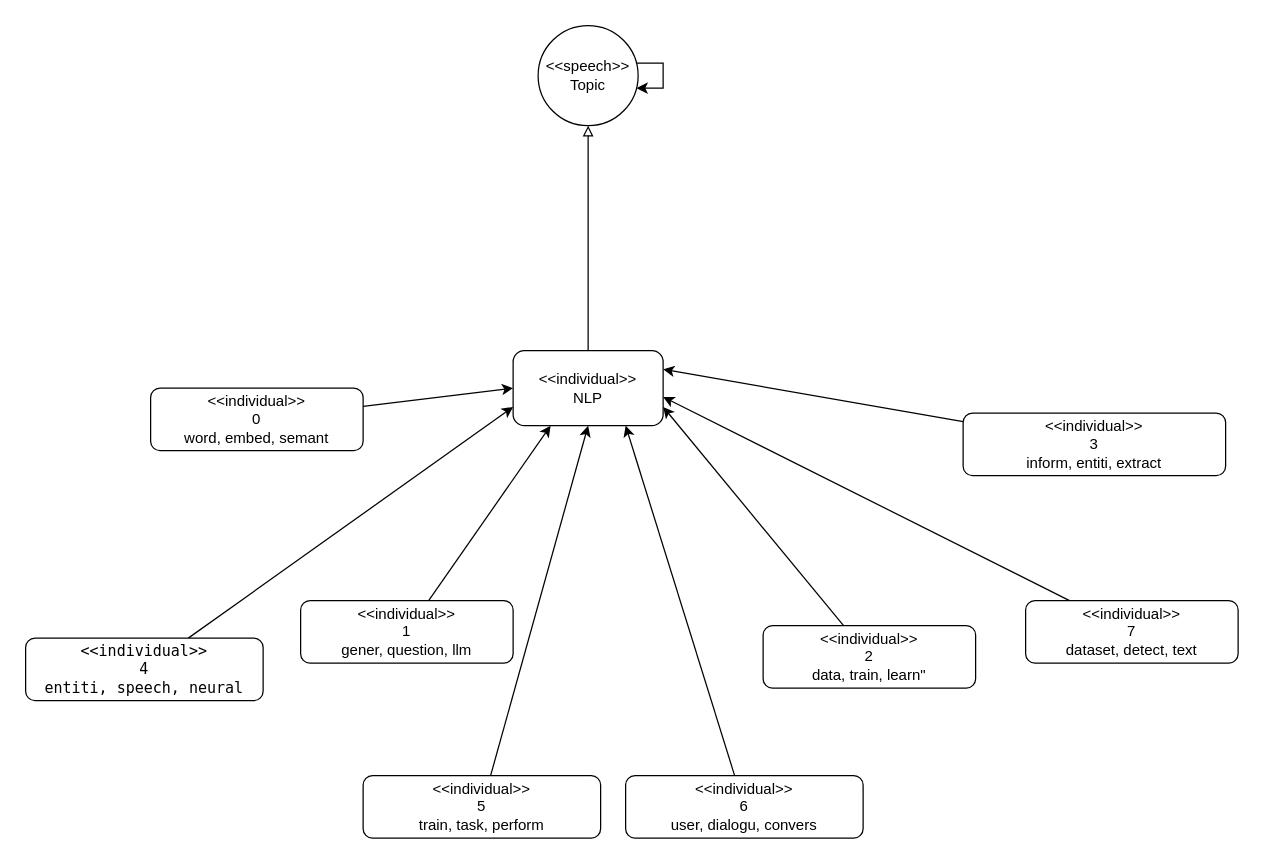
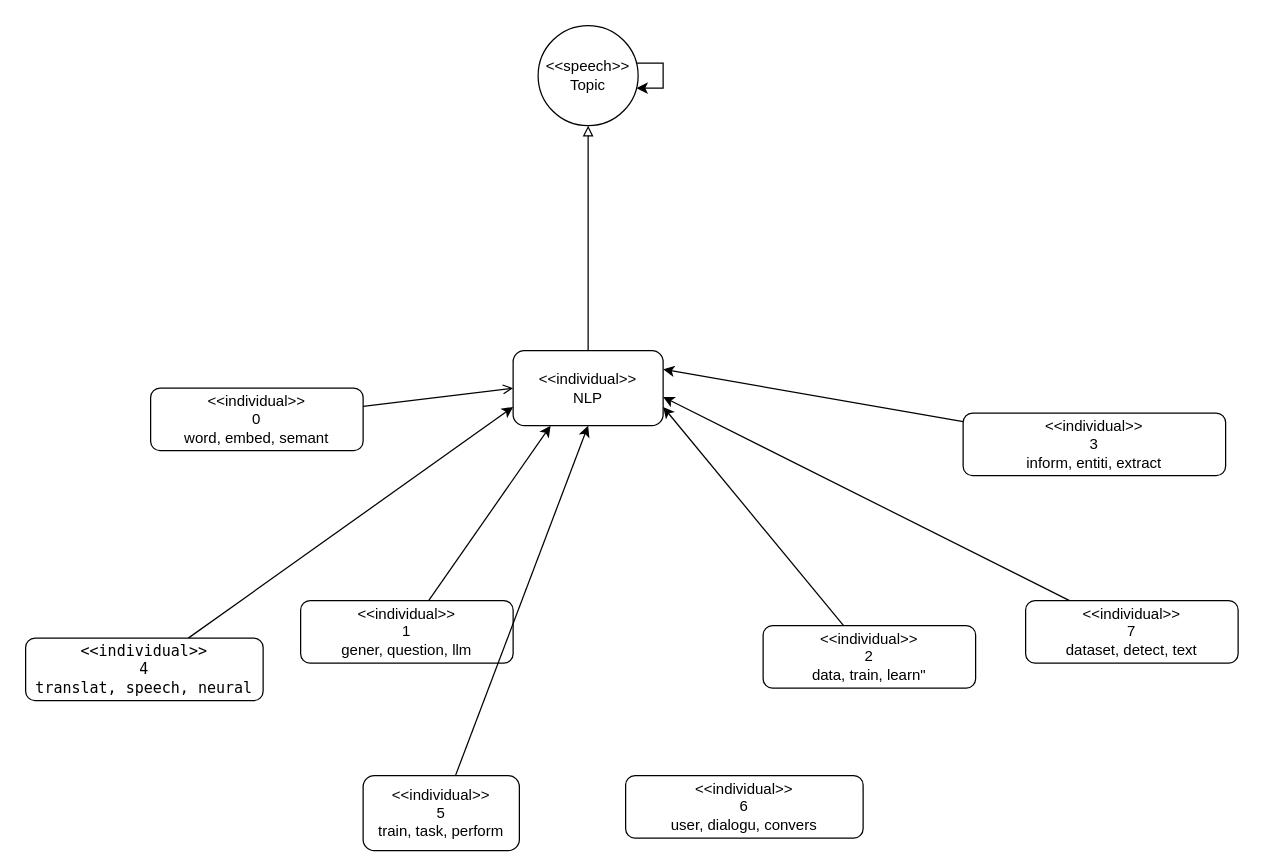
(503, 389) -> (505, 389)
(681, 604) -> none
(144, 669) -> (144, 669)
(482, 807) -> (441, 813)
